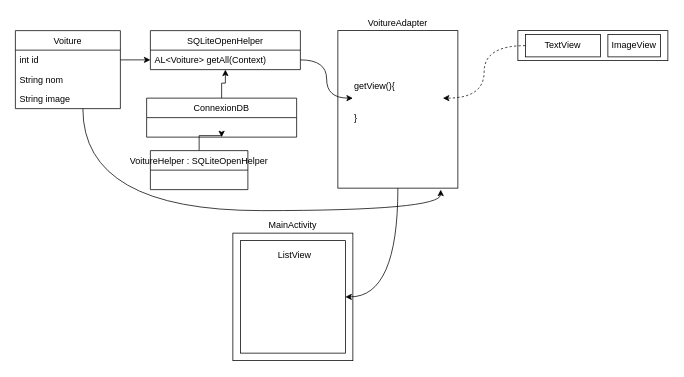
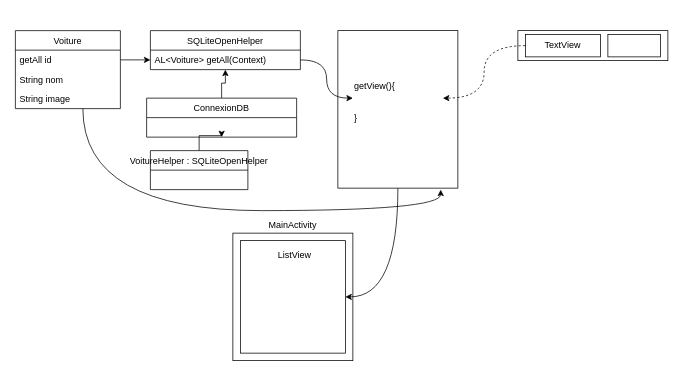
(398, 23) -> none
(634, 45) -> none
(31, 60) -> (38, 60)
